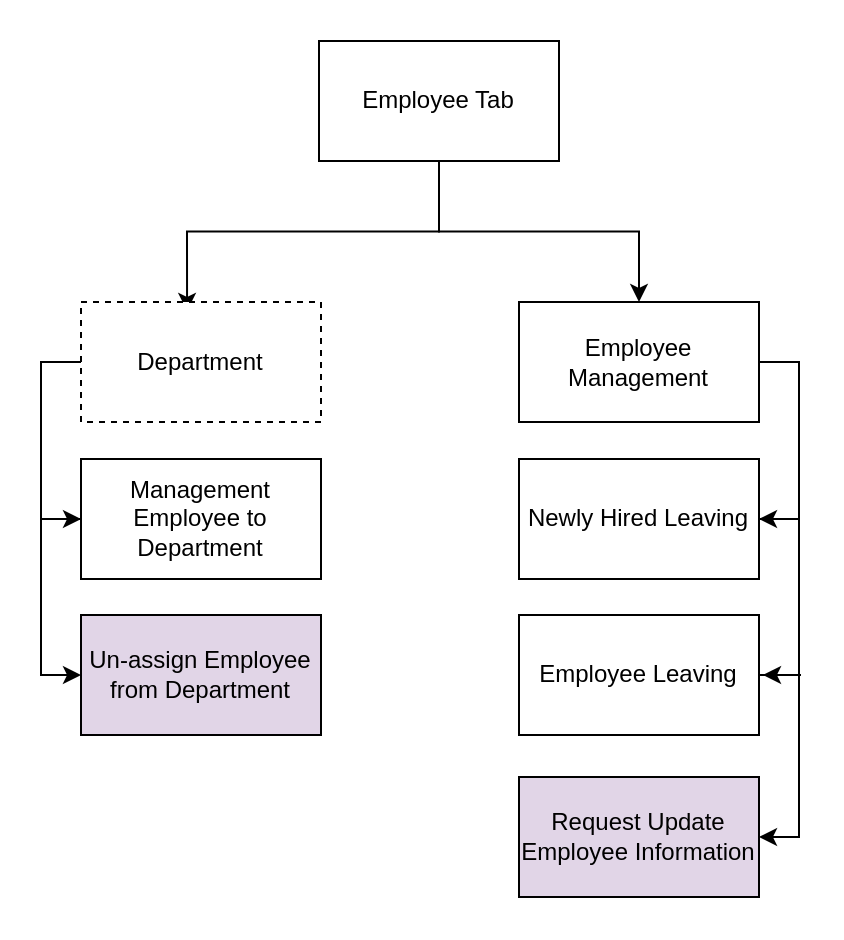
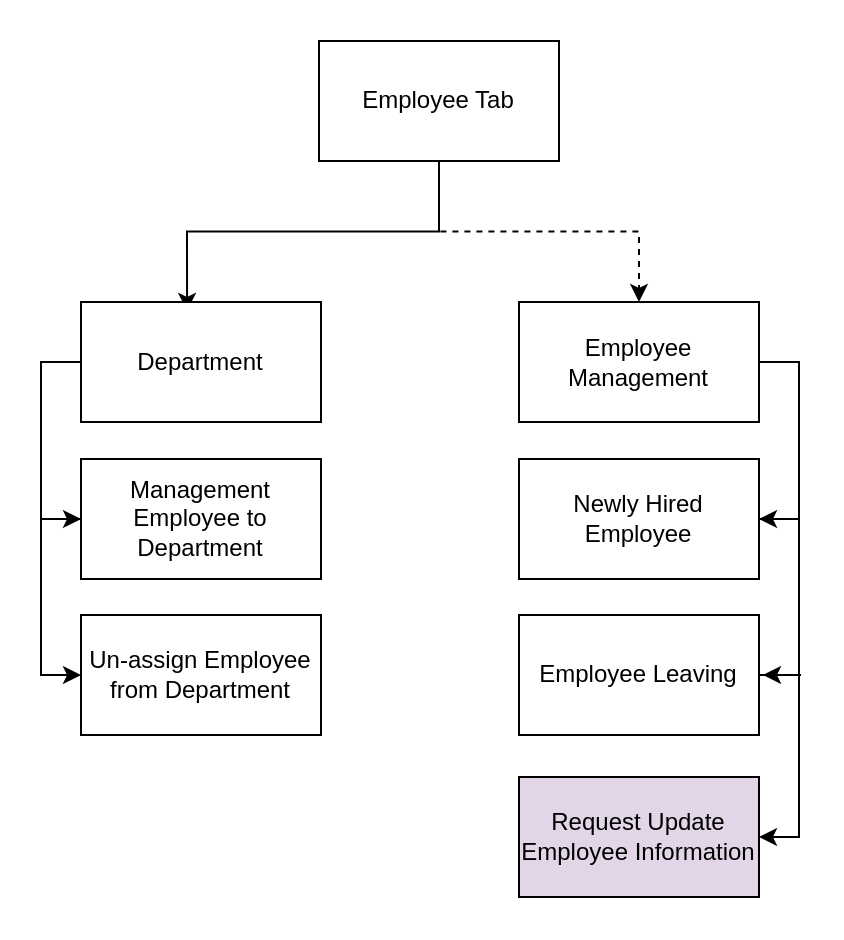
(568, 232) -> (568, 232)
(201, 362) -> (201, 362)
(639, 519) -> (639, 519)
(201, 675) -> (201, 675)
